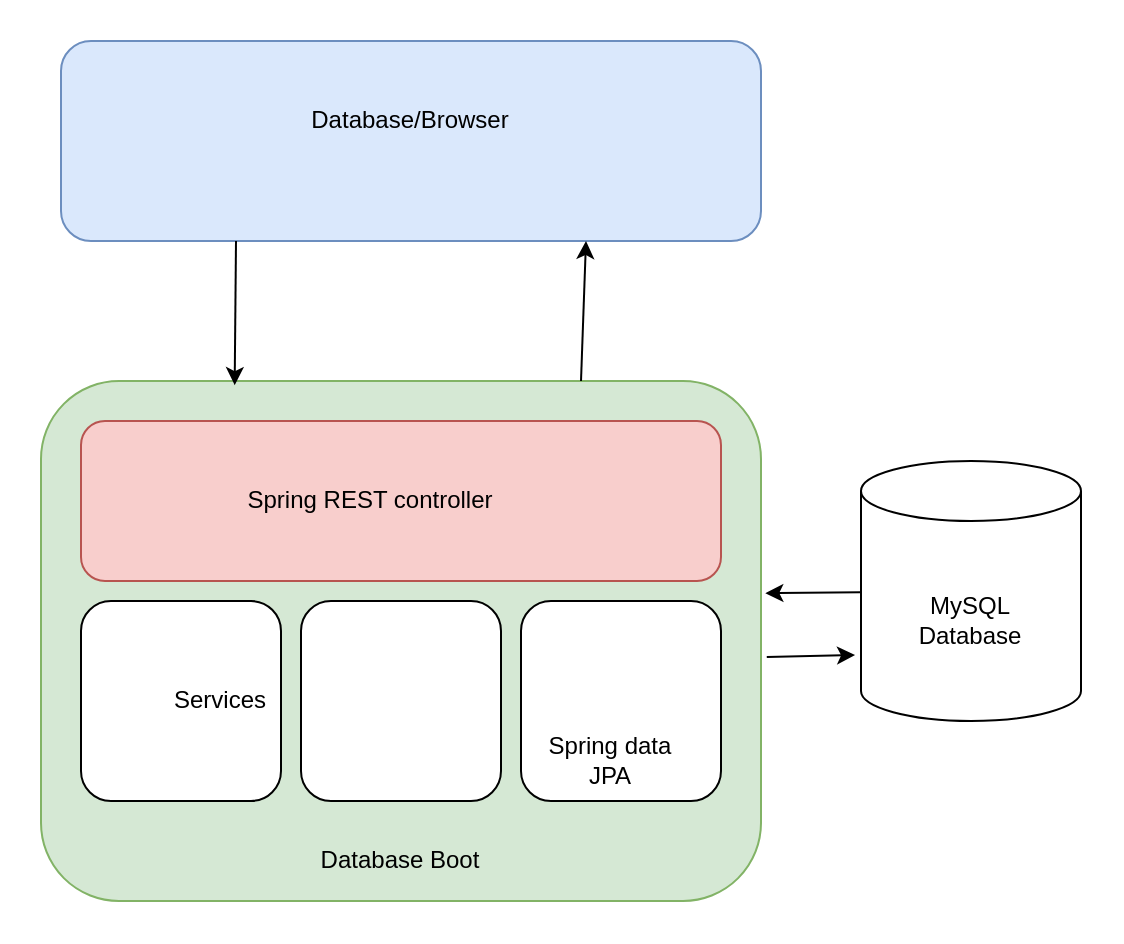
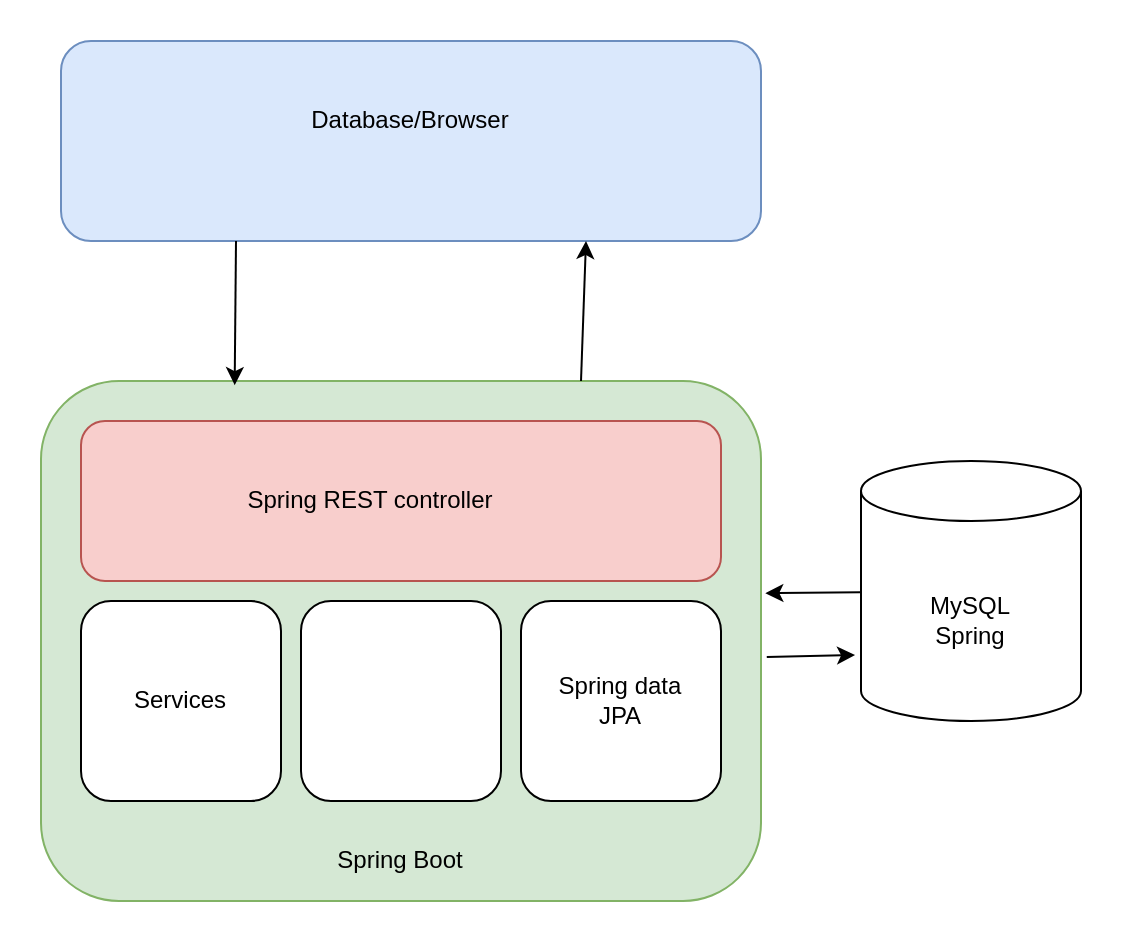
(971, 621) -> (971, 621)
(221, 701) -> (181, 701)
(611, 761) -> (621, 701)
(401, 861) -> (401, 861)
